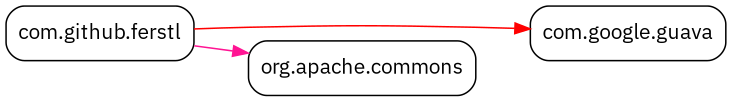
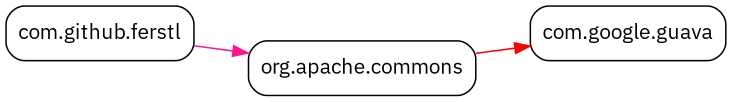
(354, 26) -> (495, 51)
